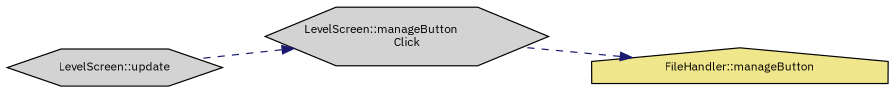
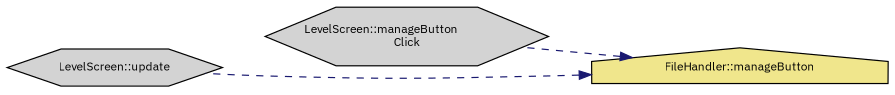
(239, 54) -> (392, 78)
